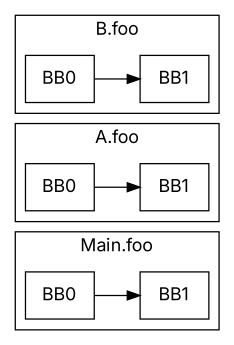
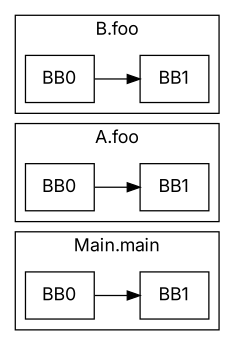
(117, 246) -> (117, 246)
